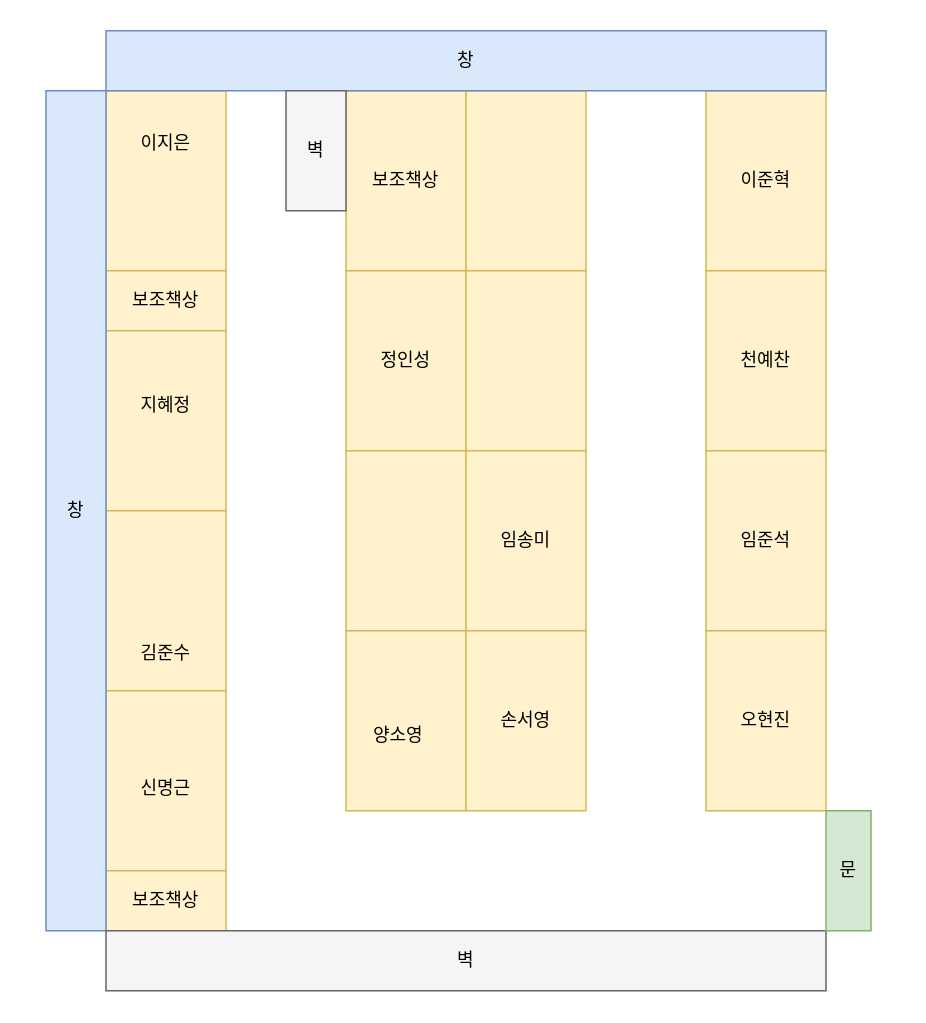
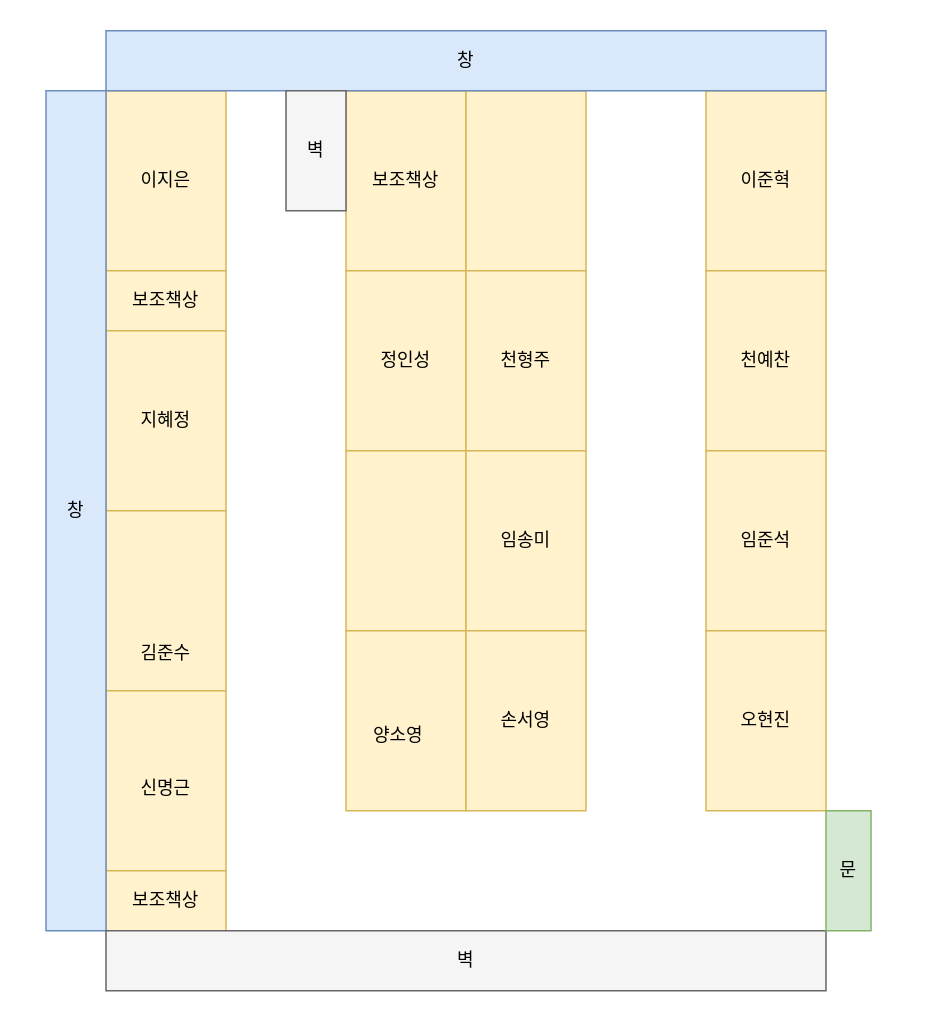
(166, 143) -> (166, 181)
none -> (526, 361)
(166, 406) -> (166, 421)
